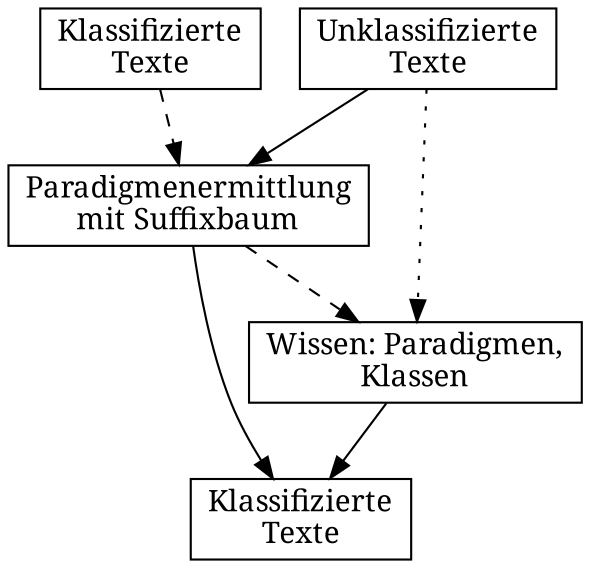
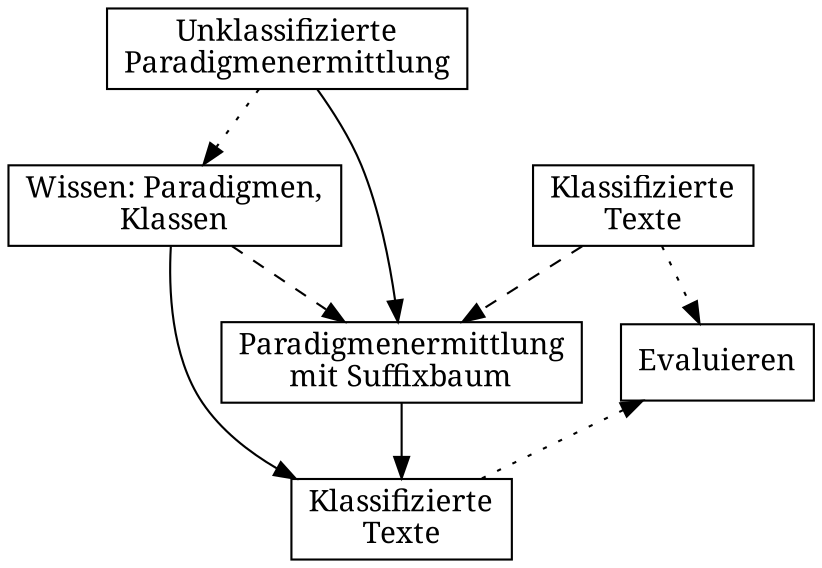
(428, 49) -> (287, 49)
(293, 278) -> (279, 278)
none -> (717, 362)
